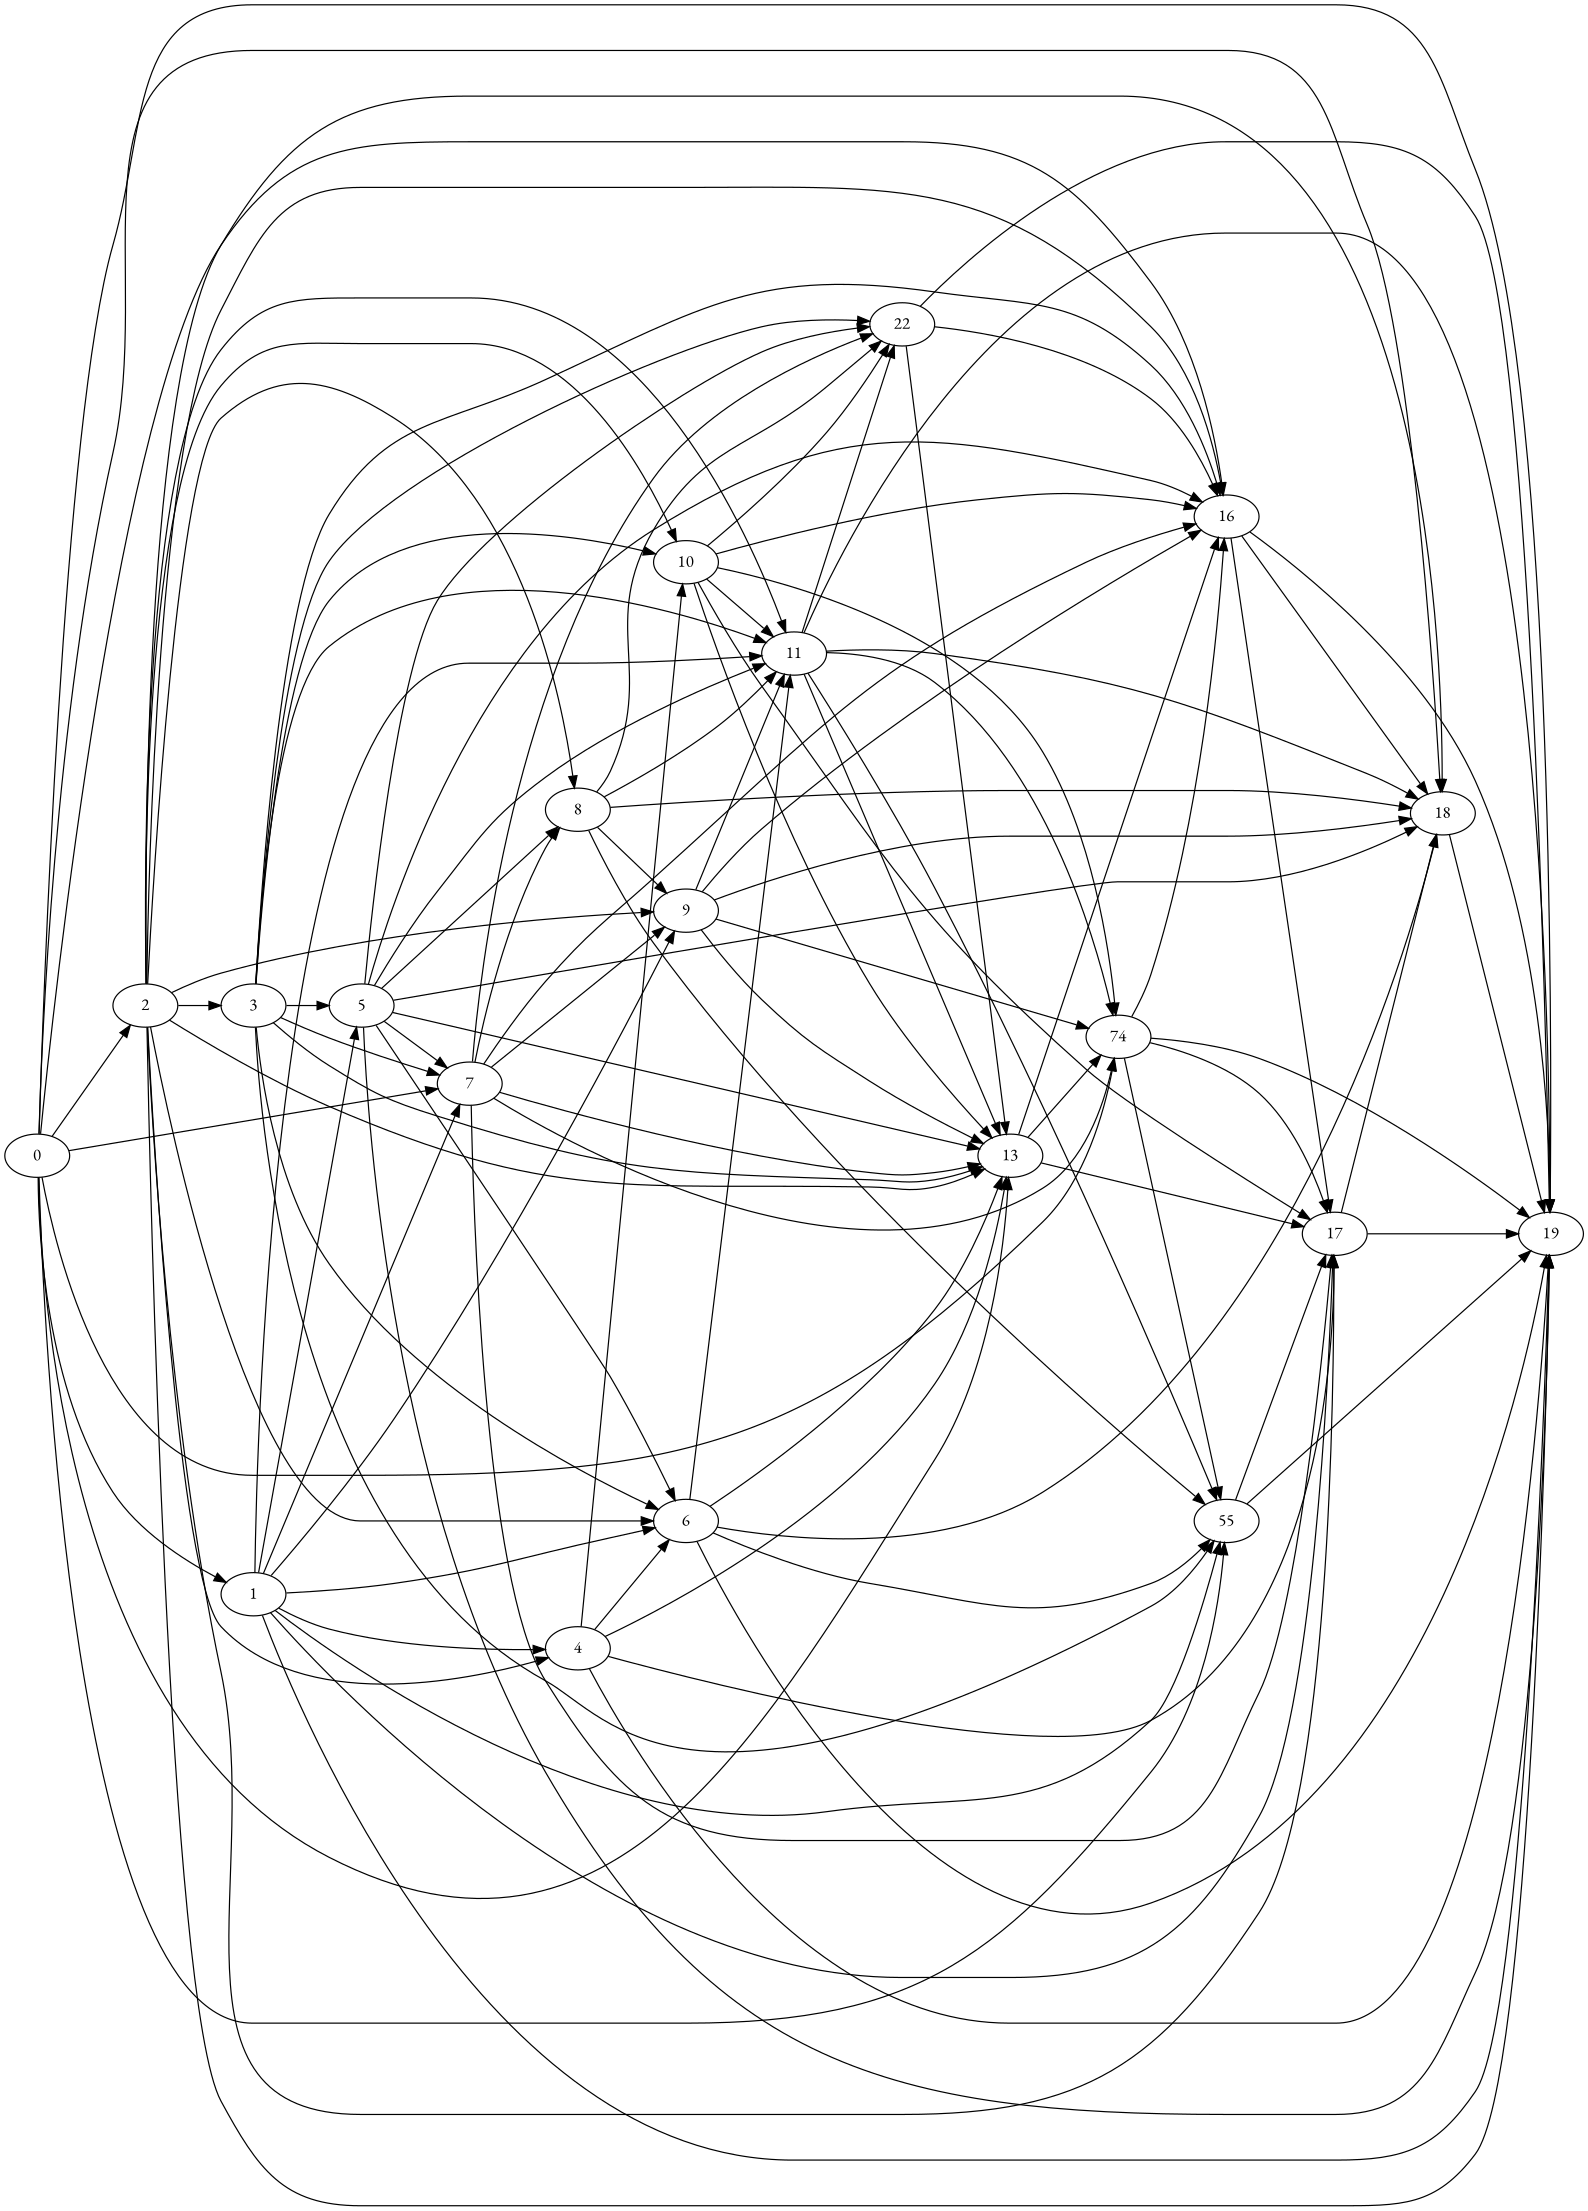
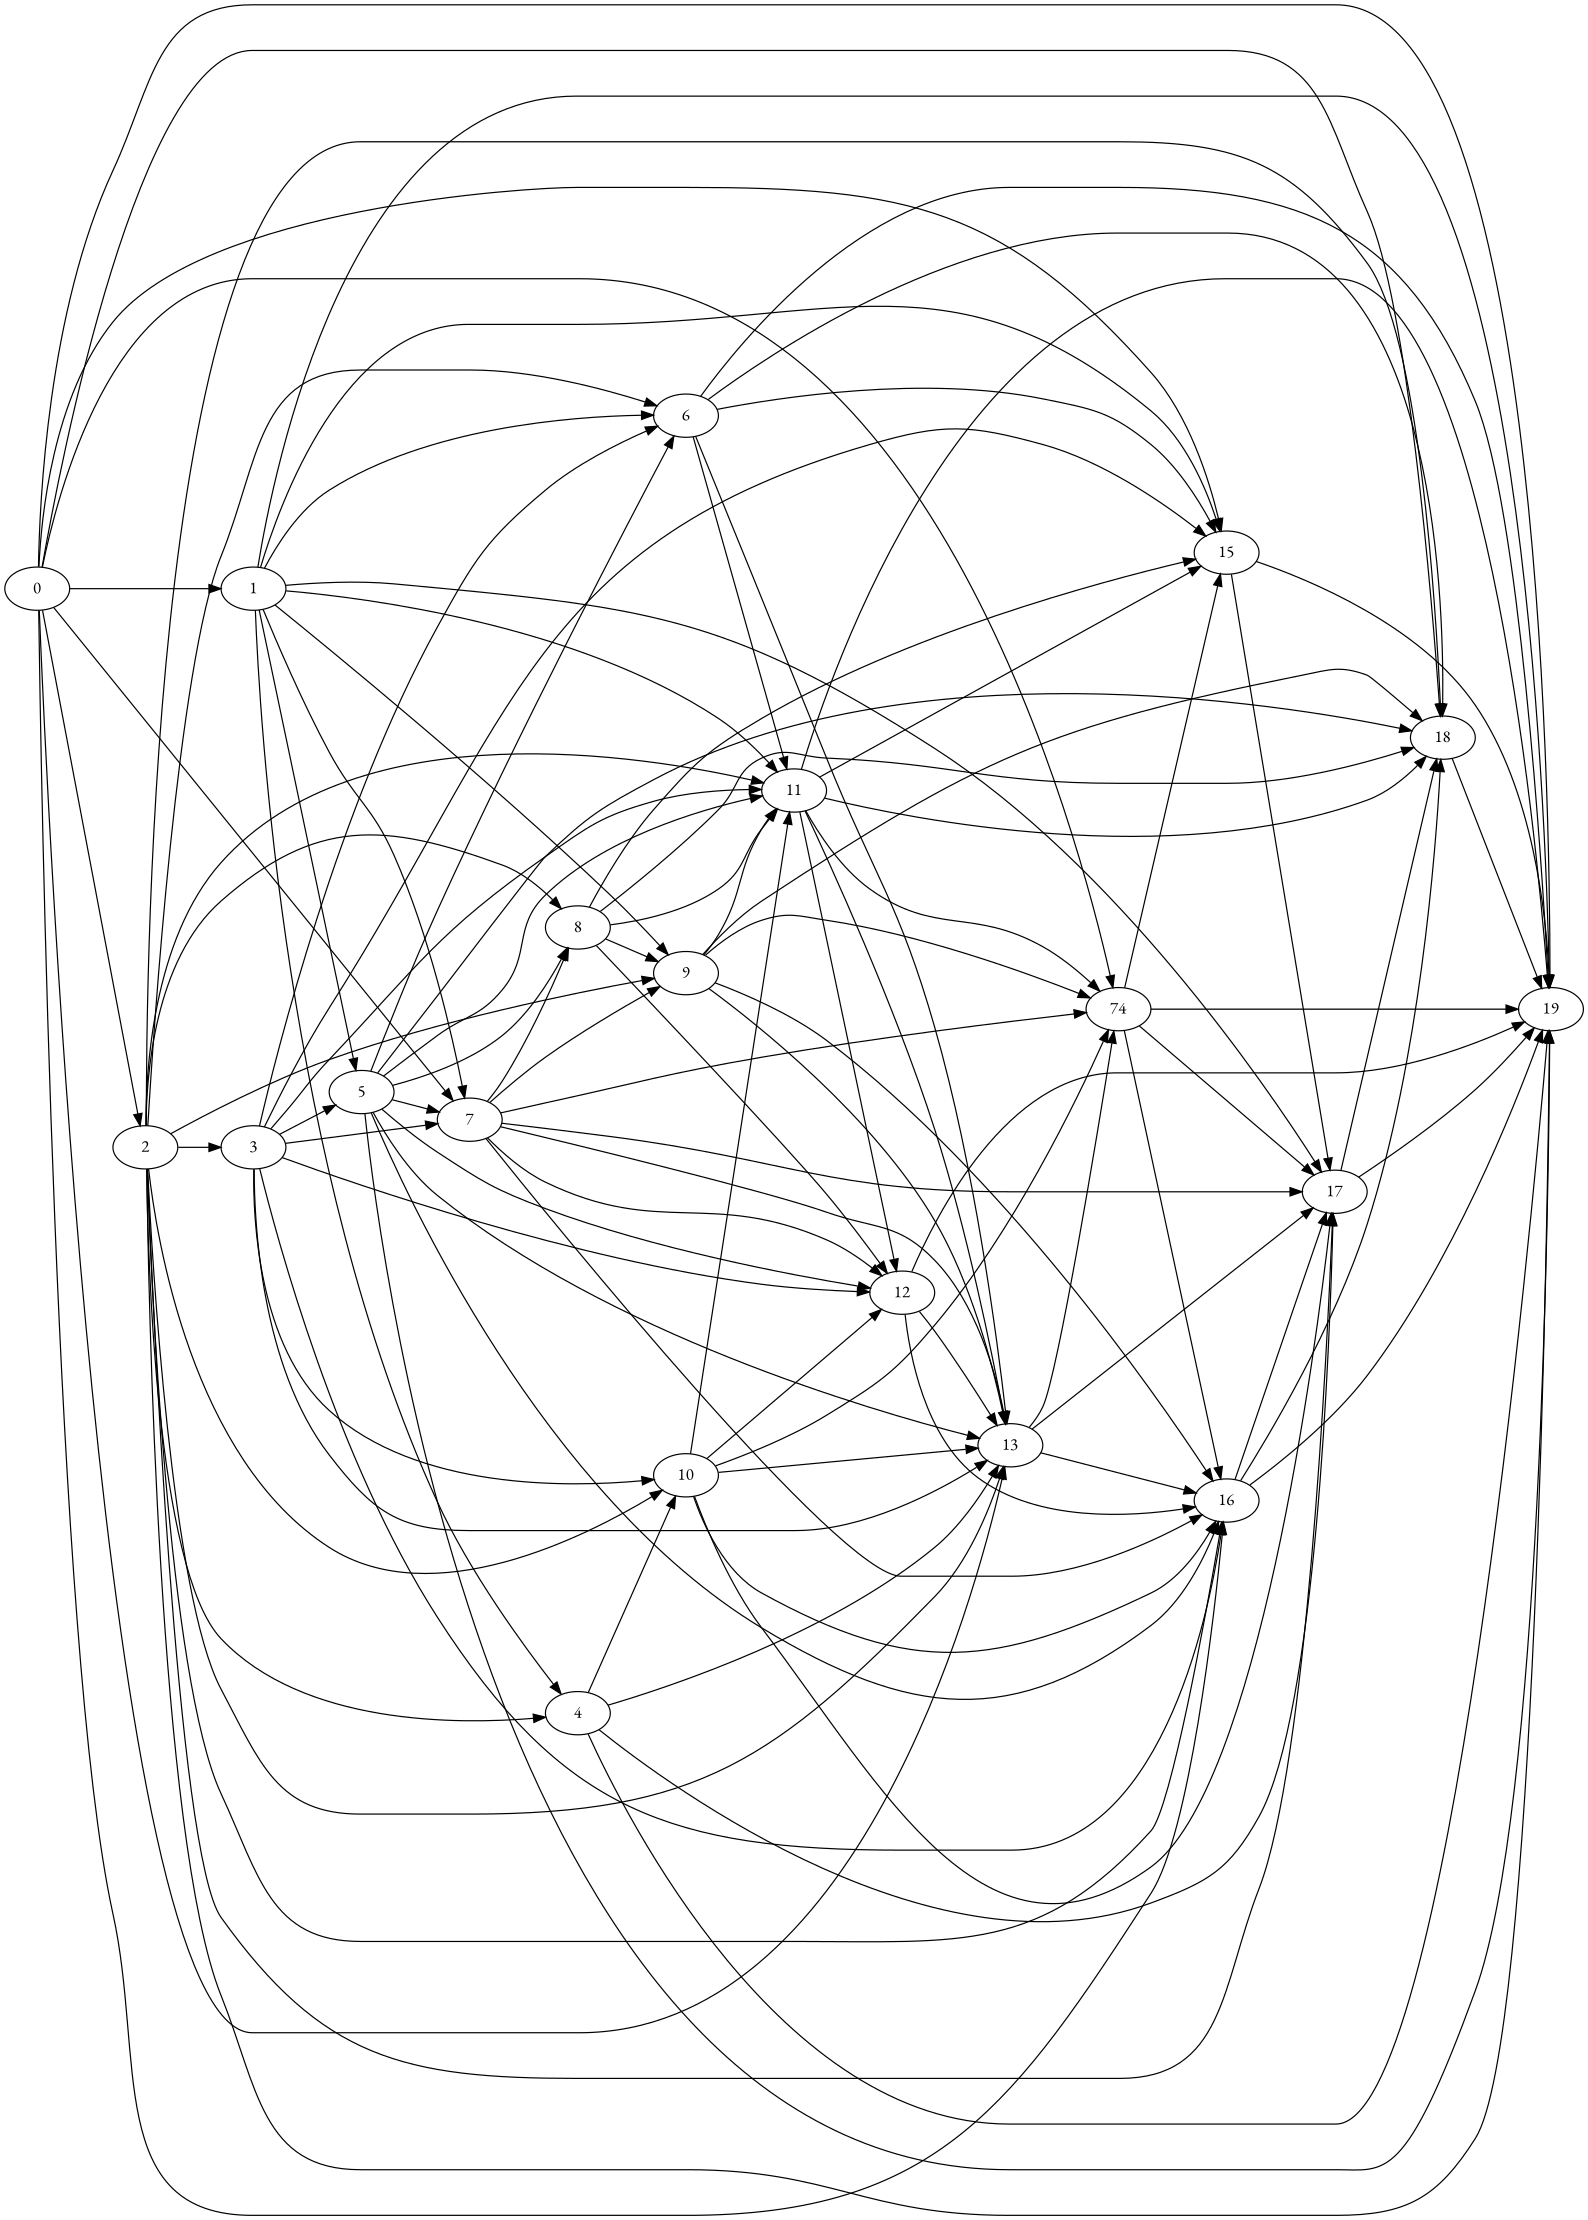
(902, 324) -> (902, 1293)
(1227, 1521) -> (1227, 553)
(628, 1589) -> none
